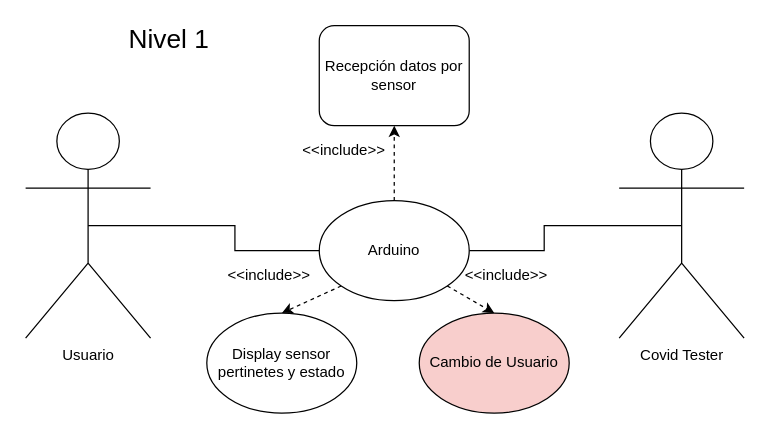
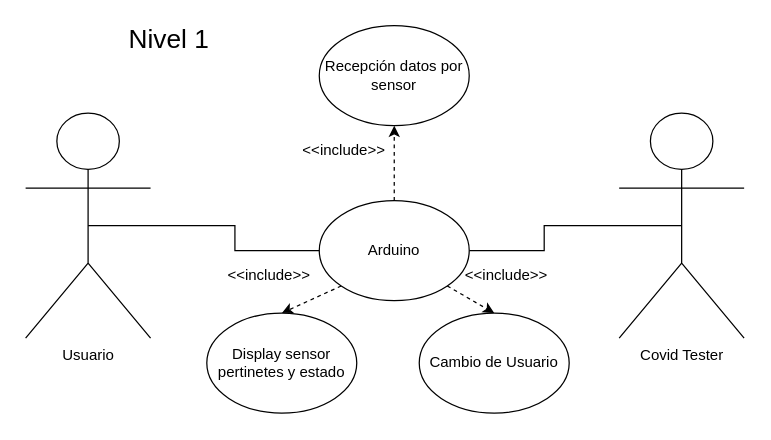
(394, 76) -> (394, 76)
(494, 363) -> (494, 363)
